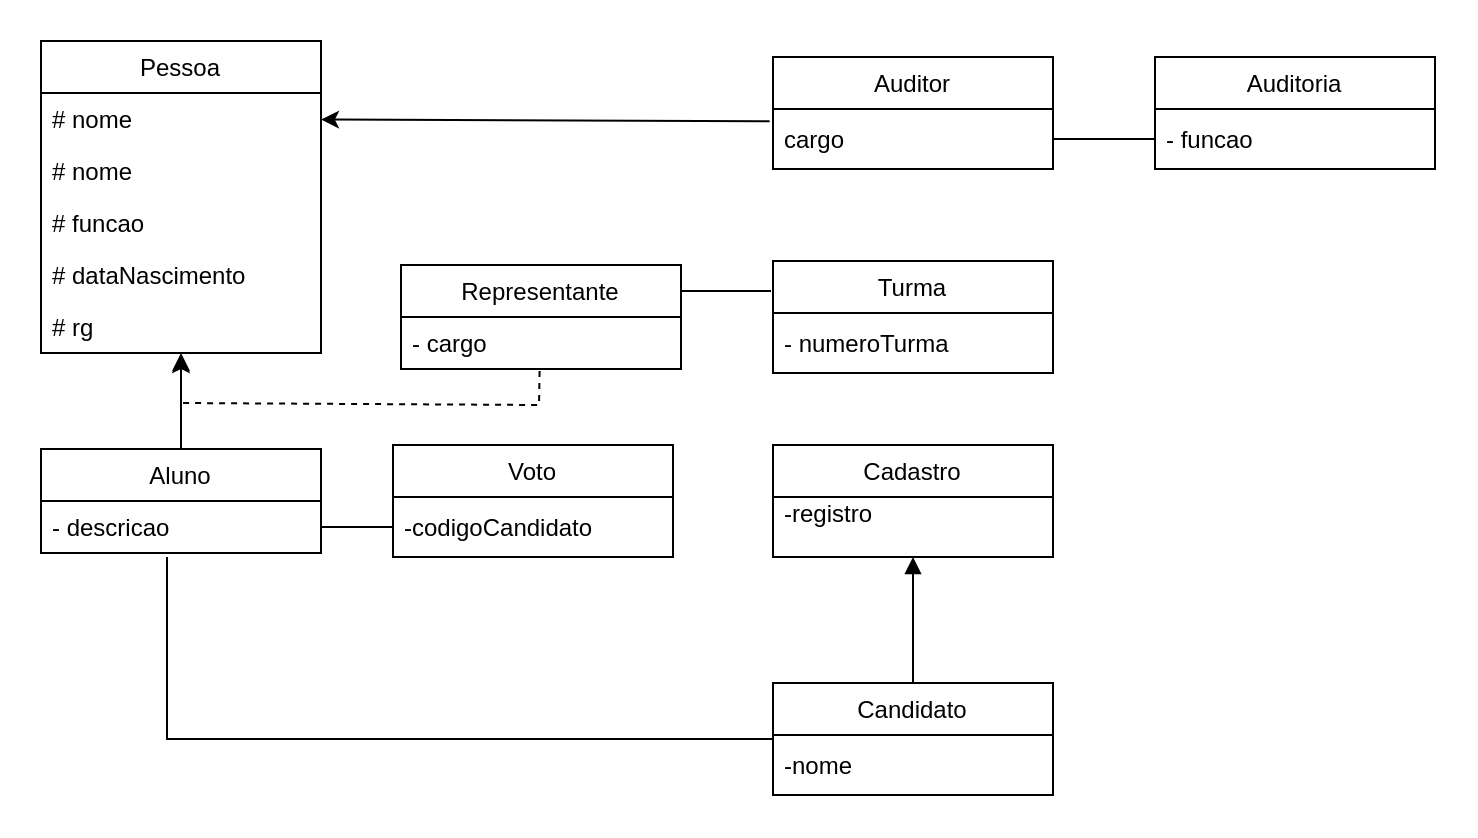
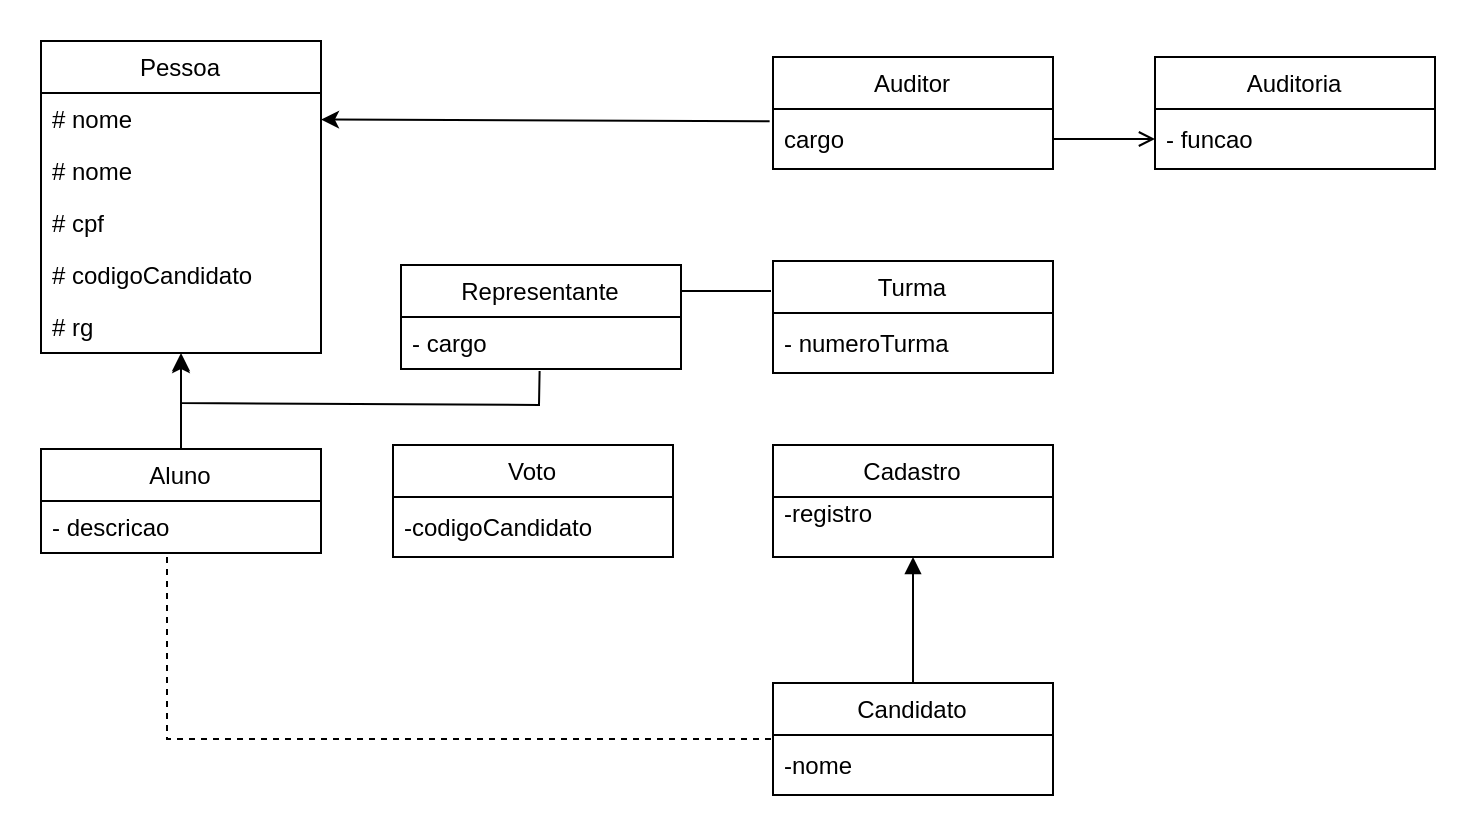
(1148, 139) -> (1146, 139)
(103, 224) -> (82, 224)
(153, 276) -> (157, 276)
(376, 404) -> (376, 404)
(357, 527) -> none
(381, 739) -> (381, 739)
